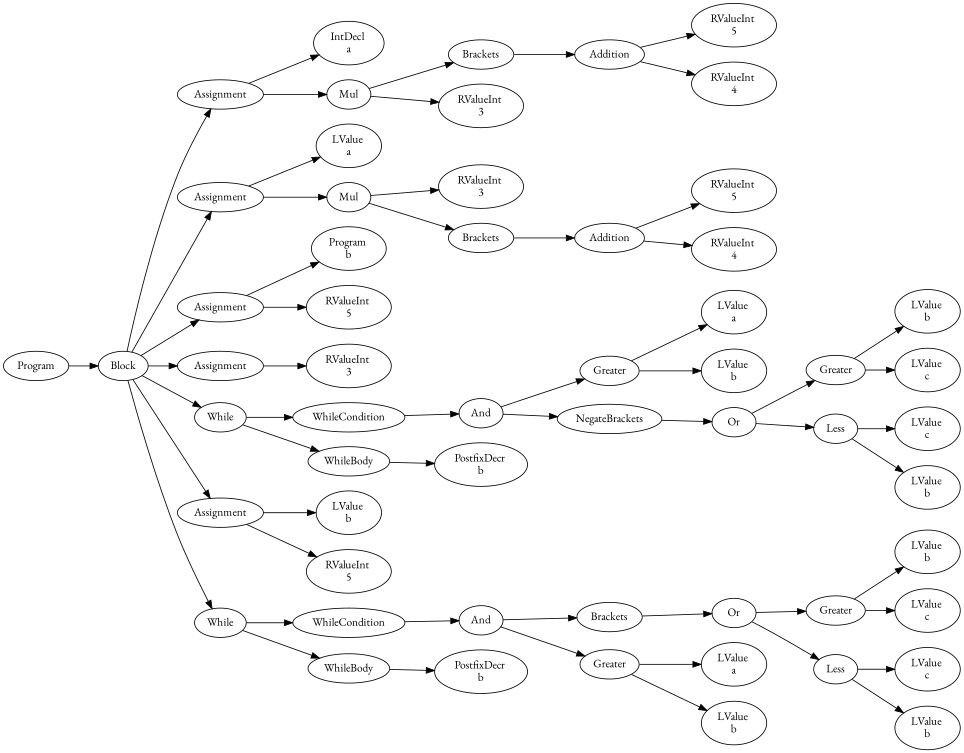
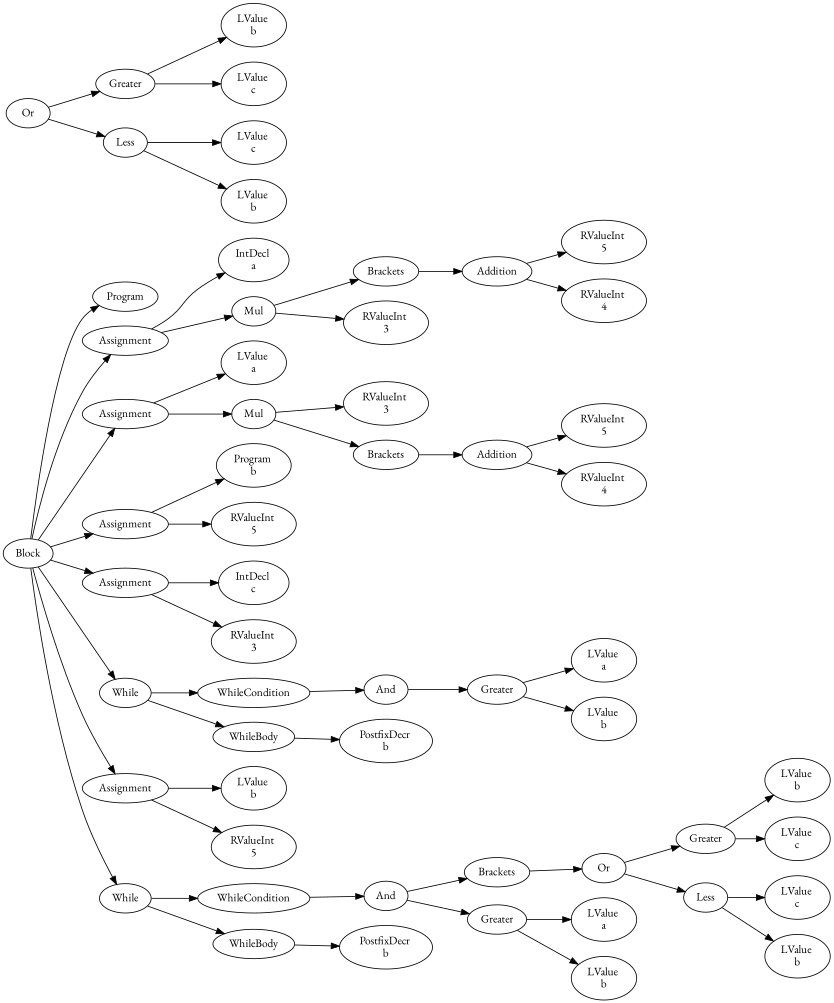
(80, 366) -> (49, 420)
(610, 419) -> none
none -> (254, 583)
